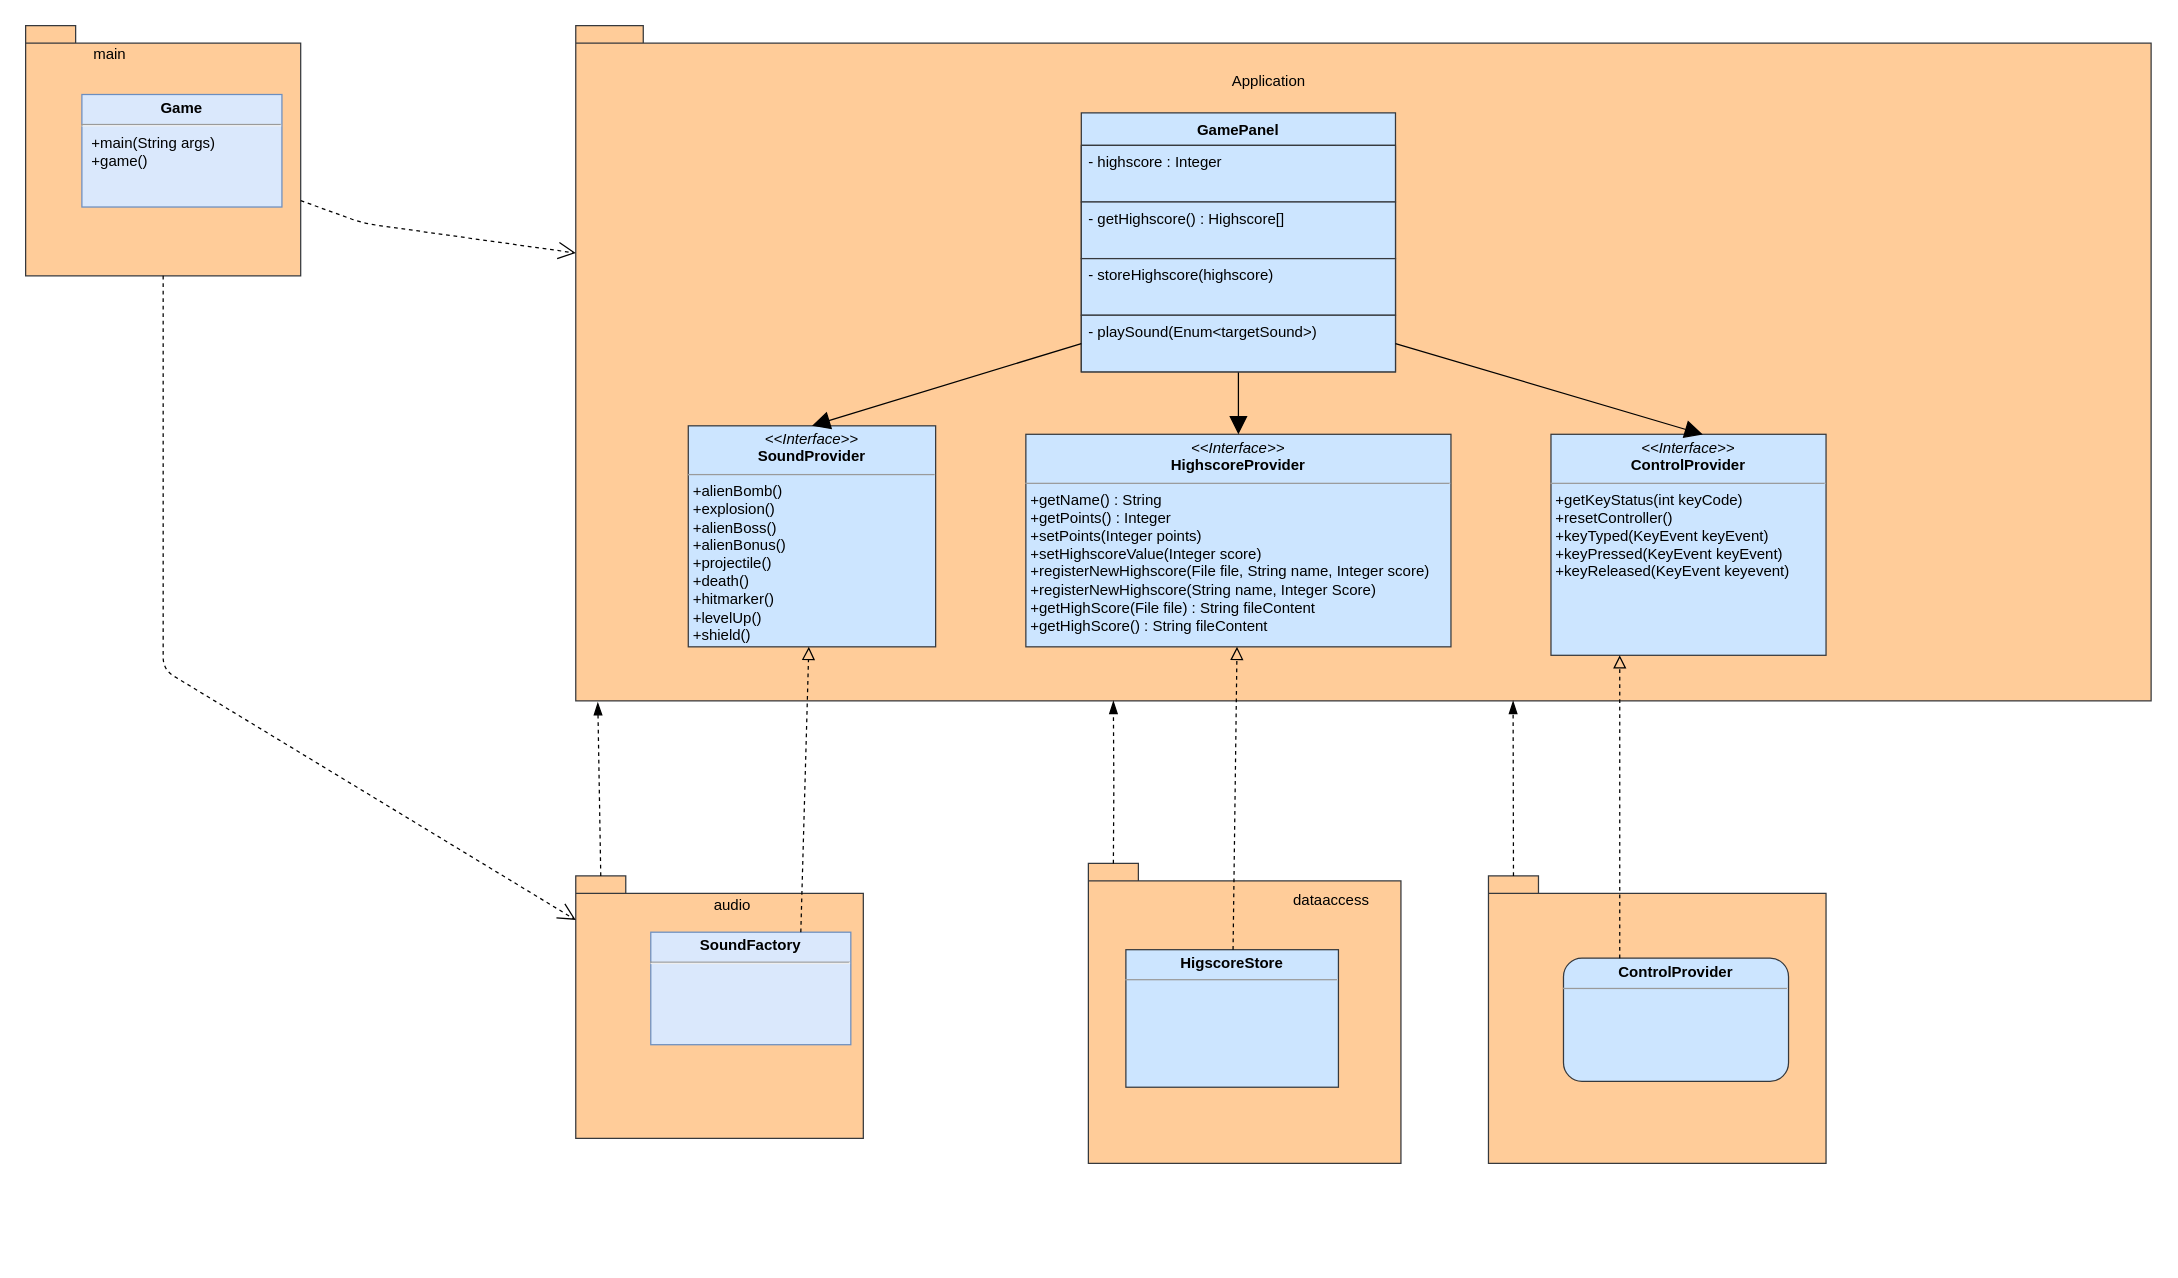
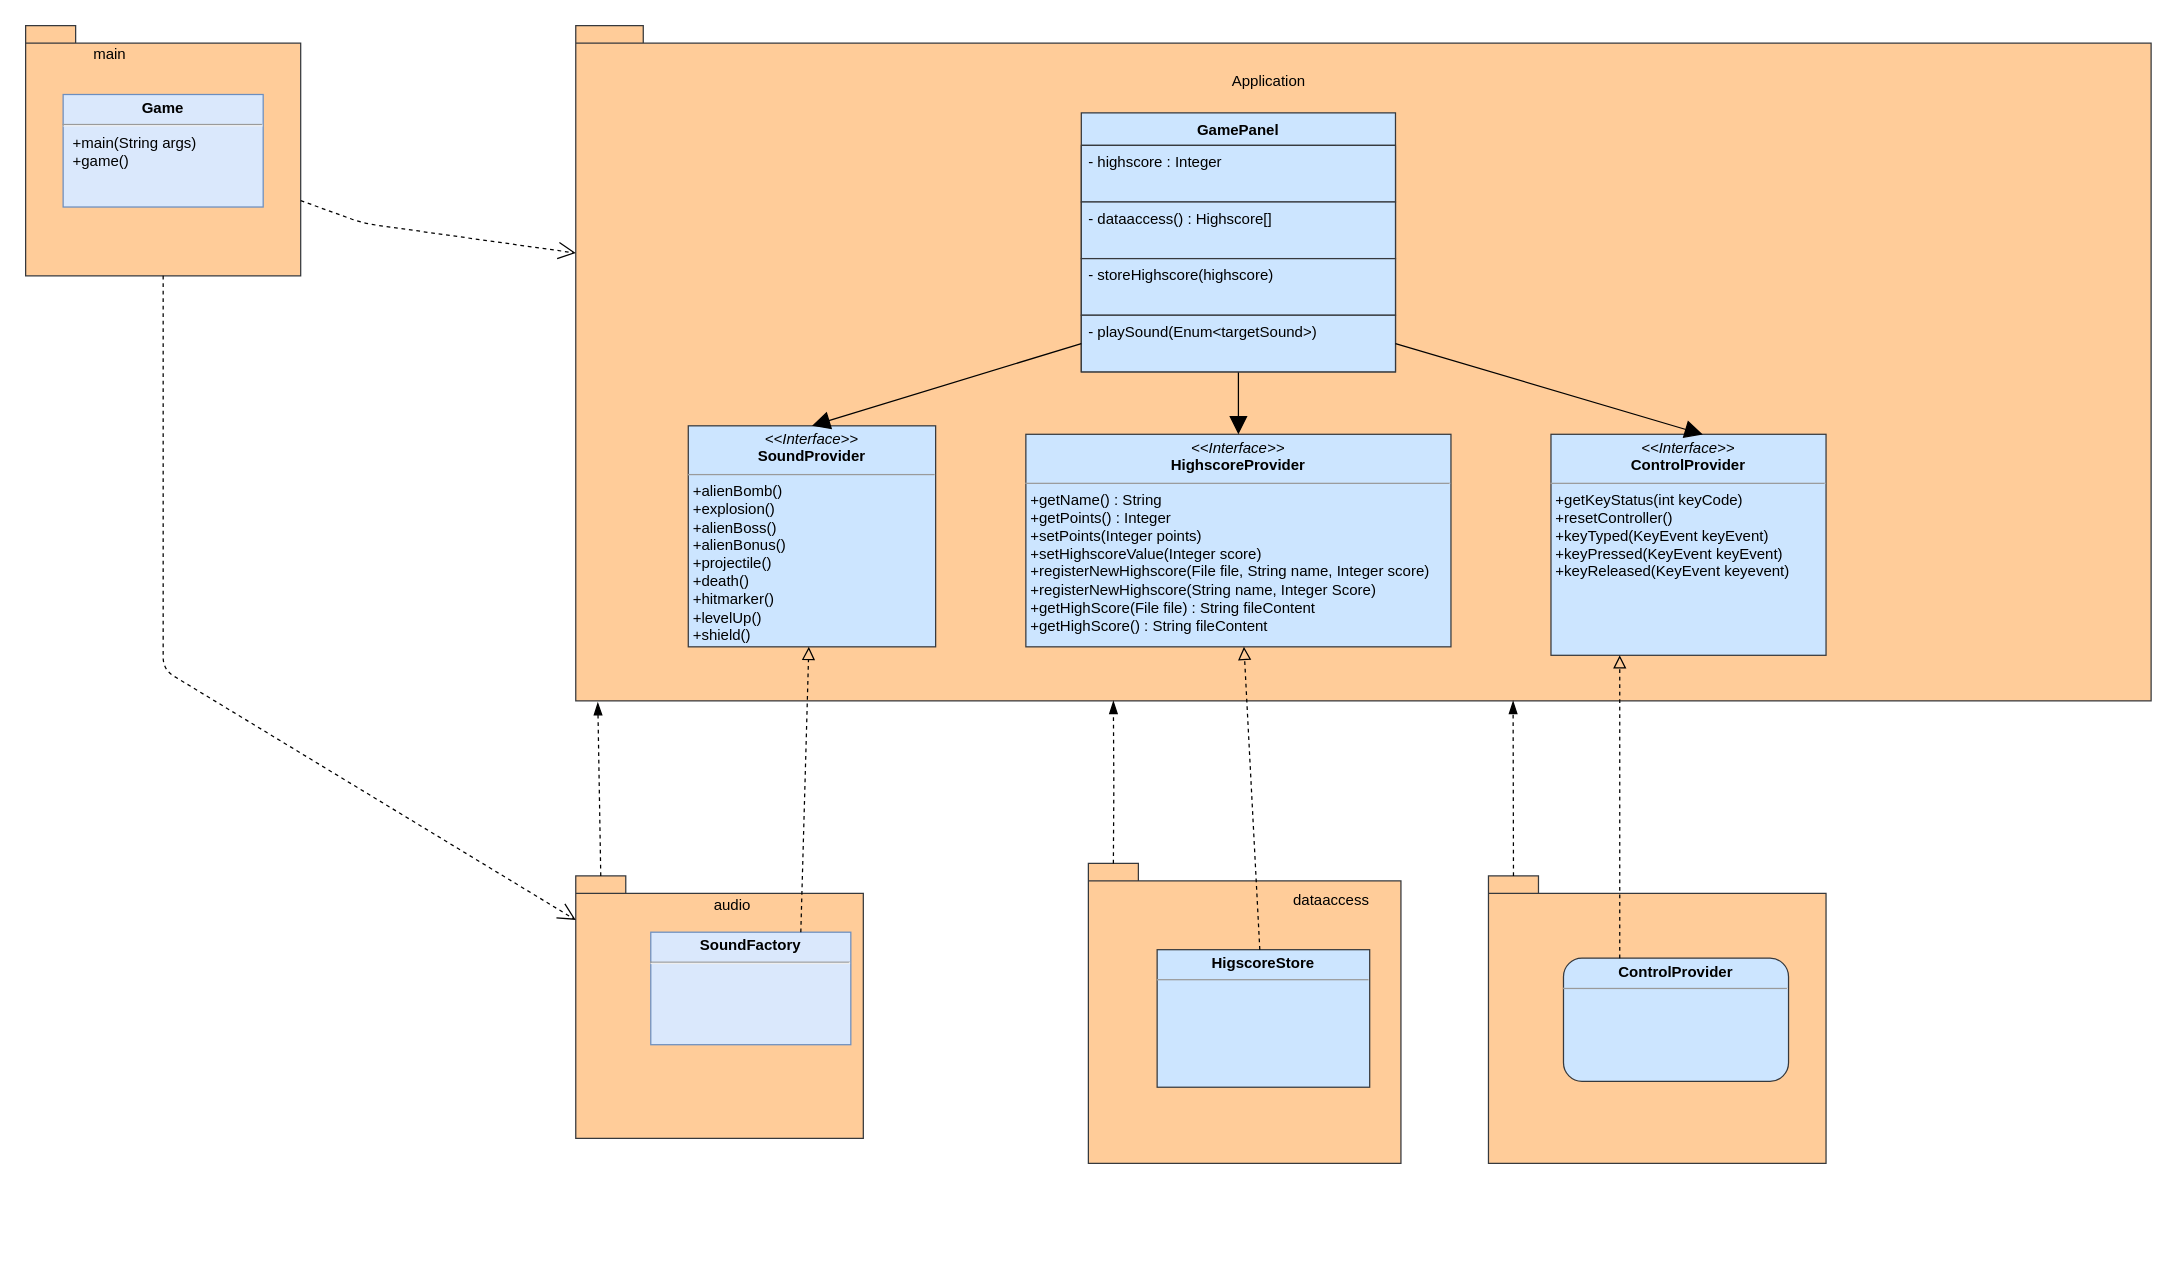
(182, 151) -> (163, 151)
(1202, 219) -> (1196, 219)
(1232, 1018) -> (1263, 1018)
